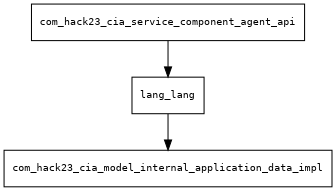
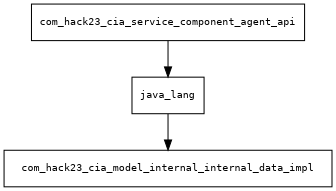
(168, 95) -> (168, 95)
(168, 169) -> (168, 169)
